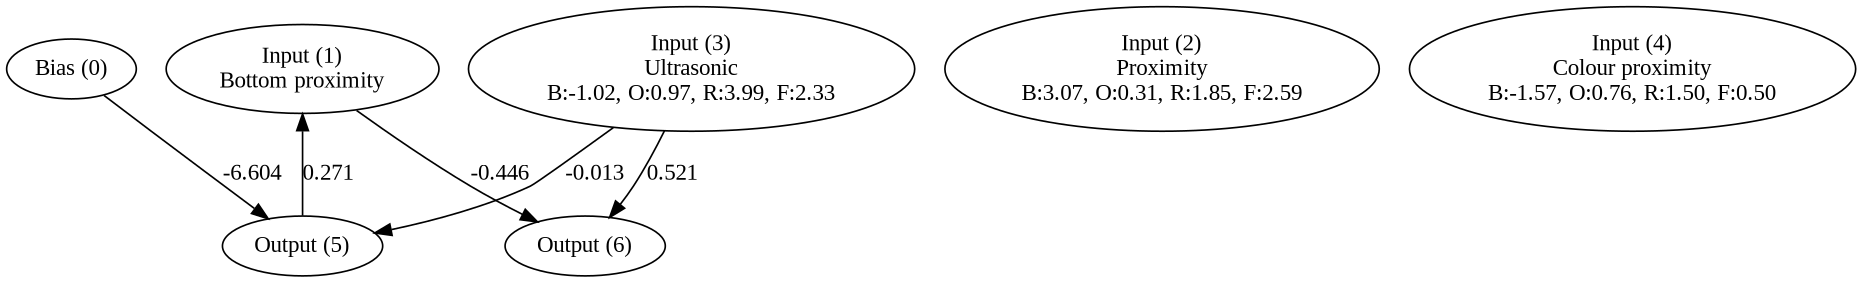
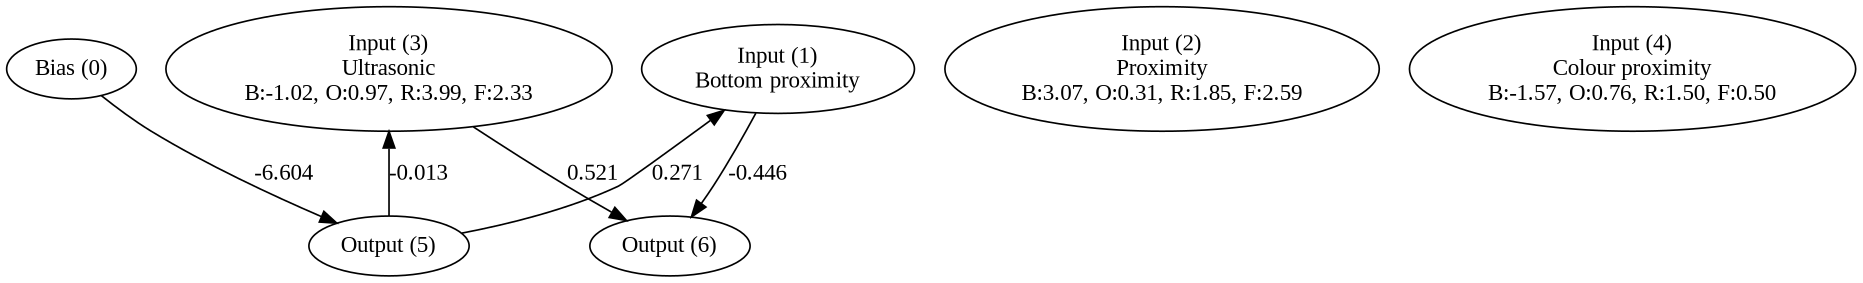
(510, 195) -> (389, 182)
